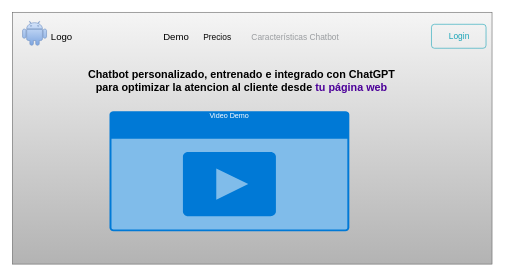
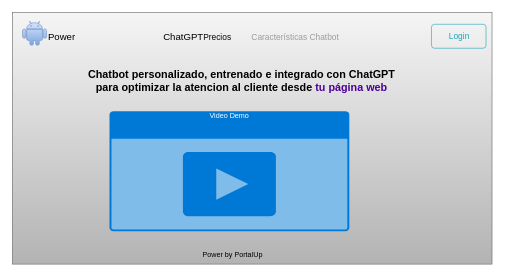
(62, 36) -> (62, 36)
(174, 36) -> (182, 36)
none -> (233, 255)
